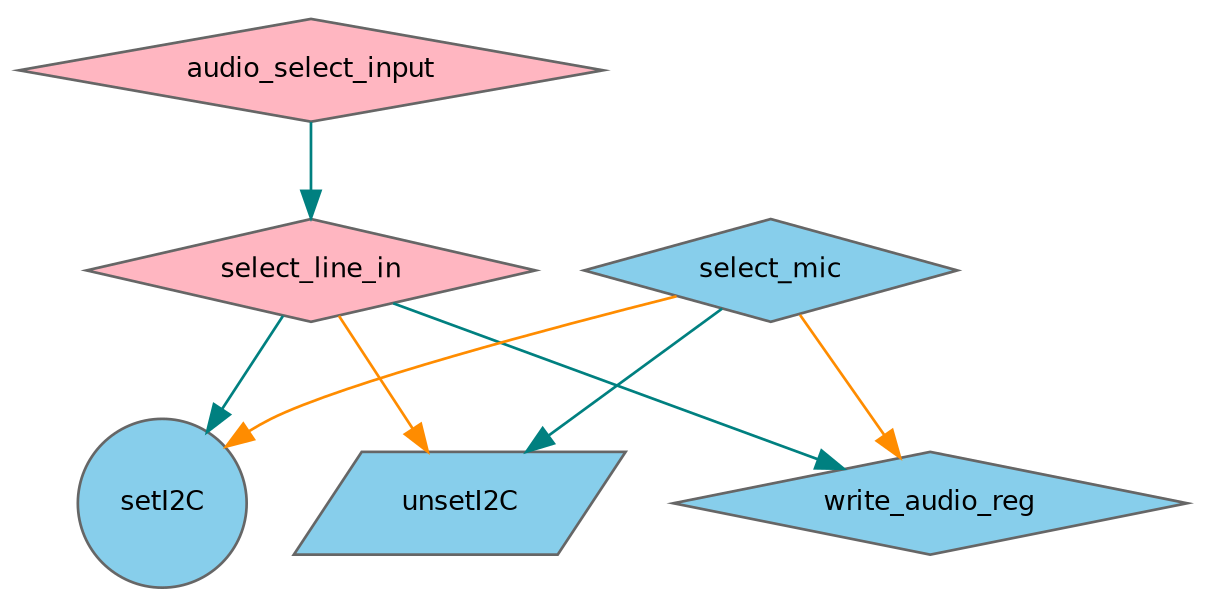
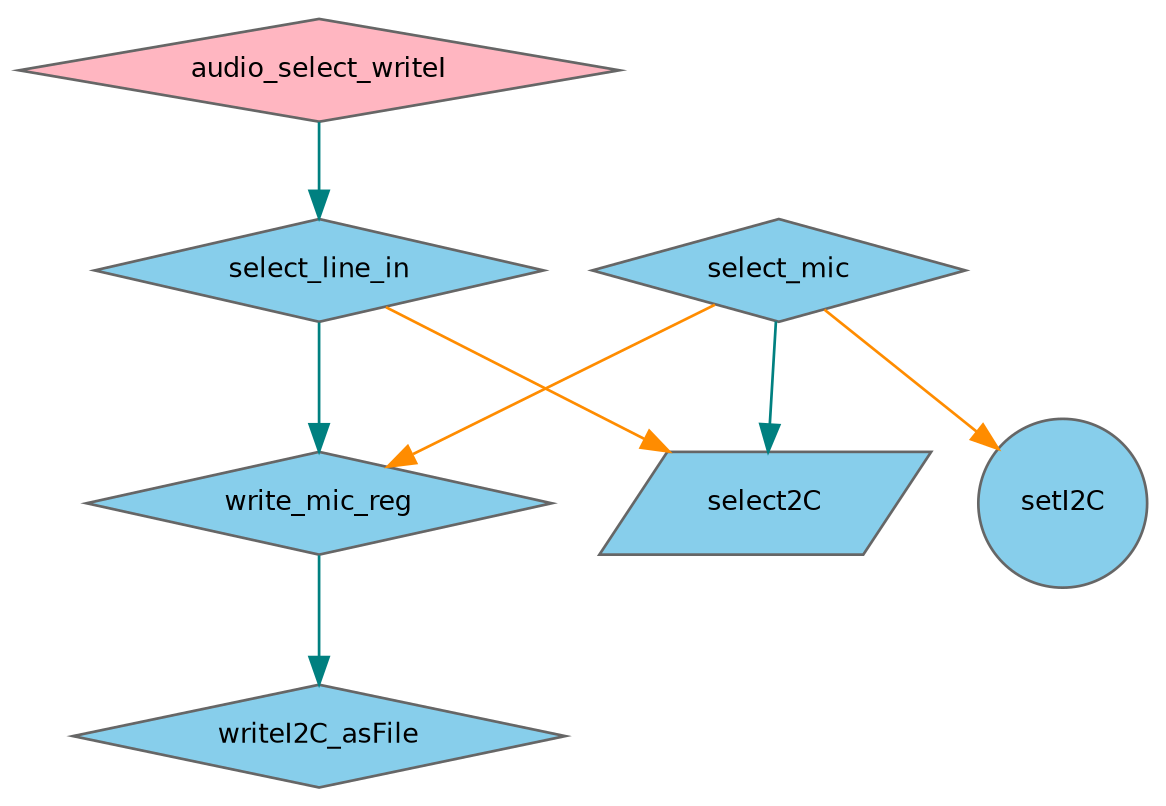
(311, 70) -> (319, 70)
(311, 270) -> (319, 270)
(253, 363) -> none
(460, 503) -> (765, 503)
(930, 503) -> (319, 503)
none -> (319, 736)
